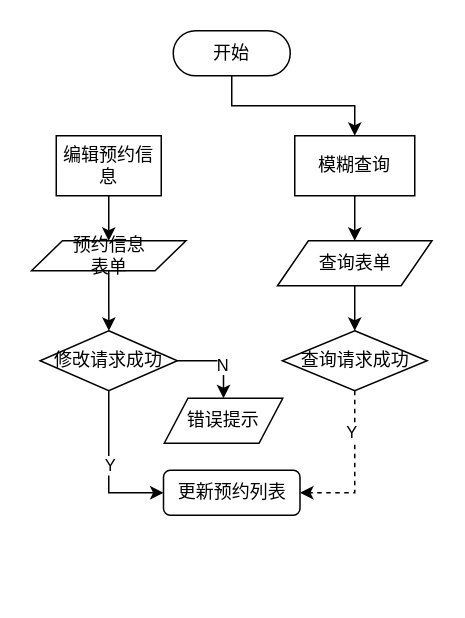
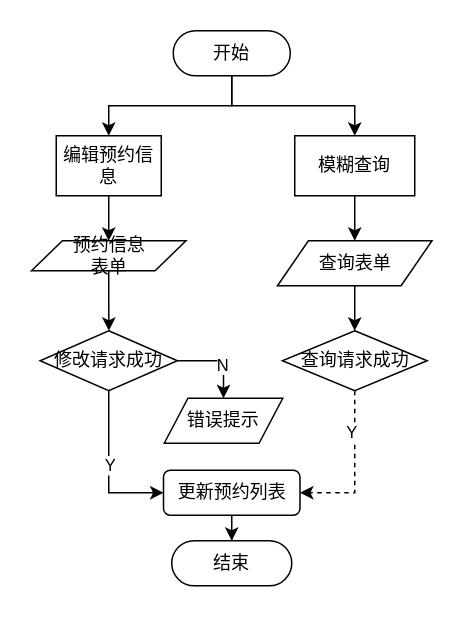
none -> (160, 106)
none -> (232, 533)
none -> (232, 563)
